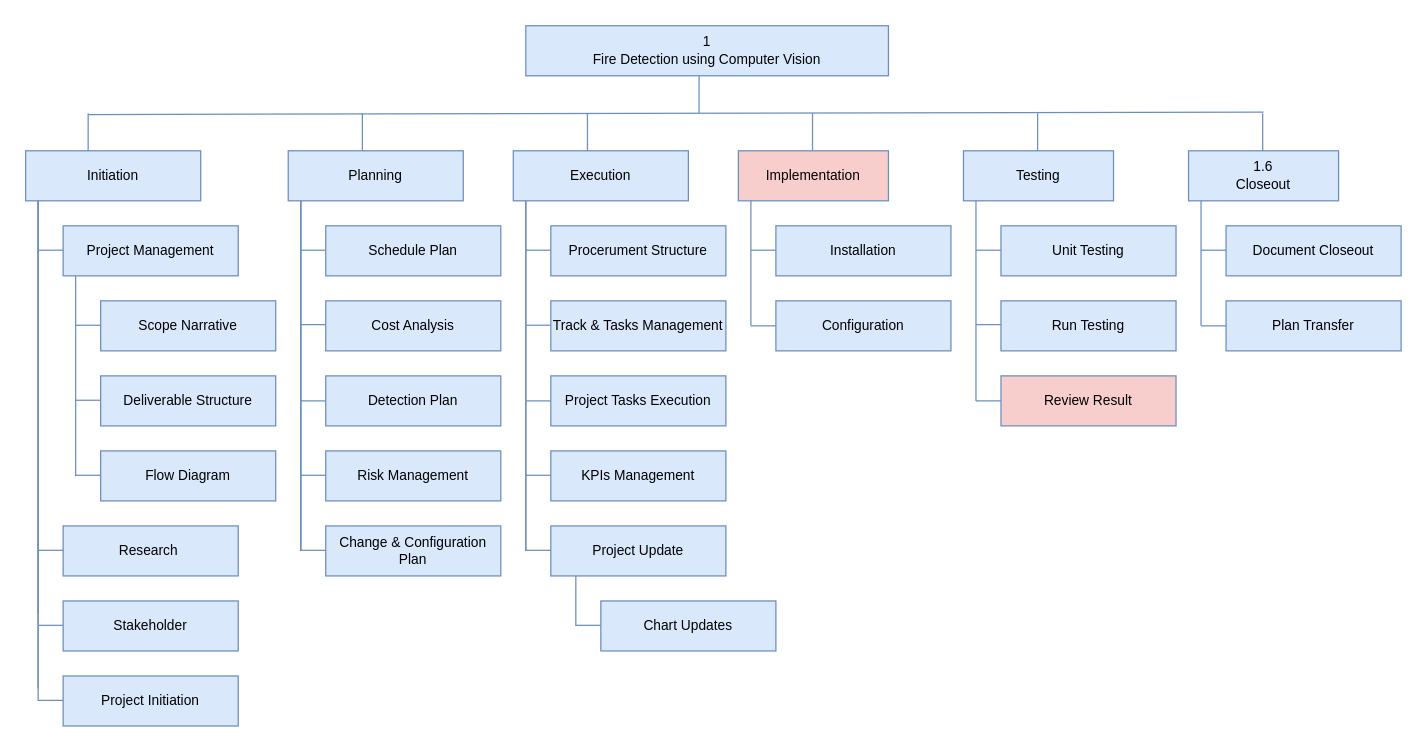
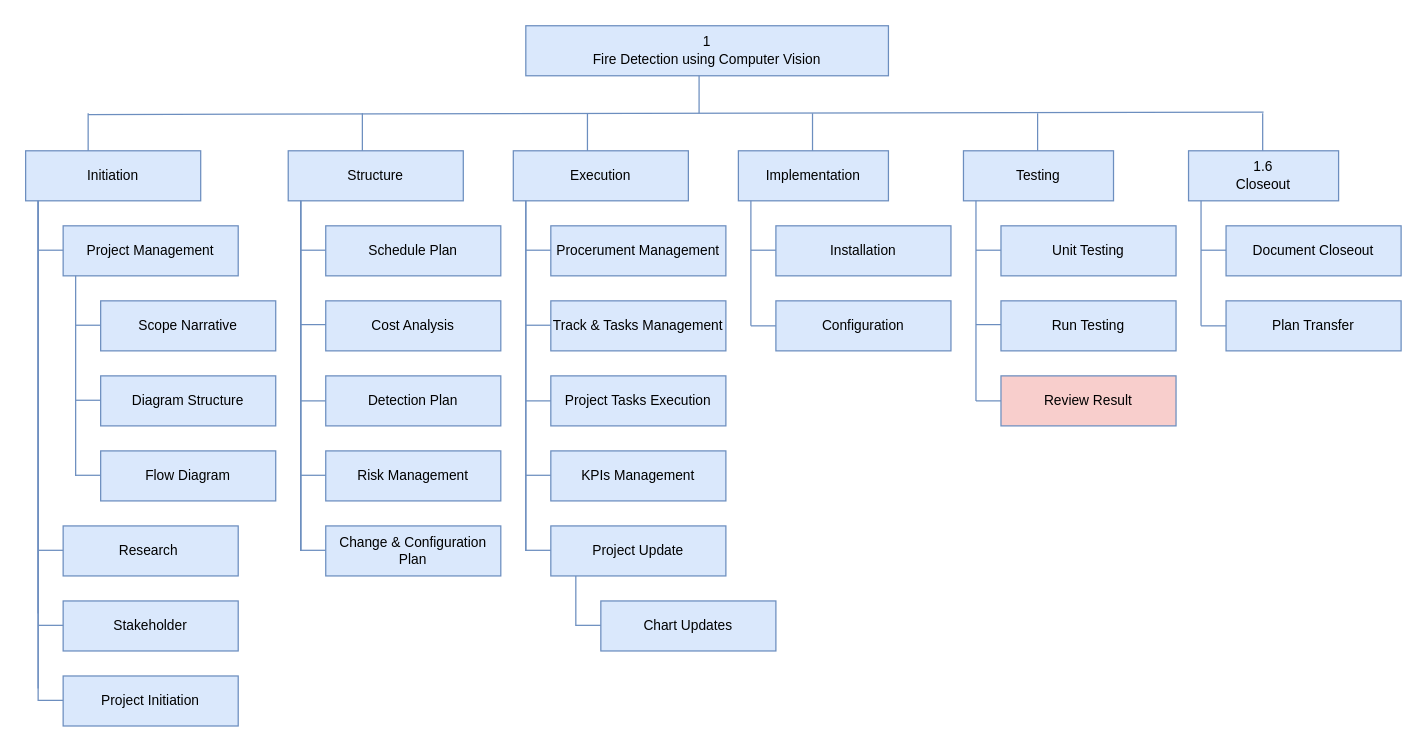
(376, 176) -> (376, 176)
(813, 176) -> (813, 176)
(638, 251) -> (638, 251)
(188, 401) -> (188, 401)
